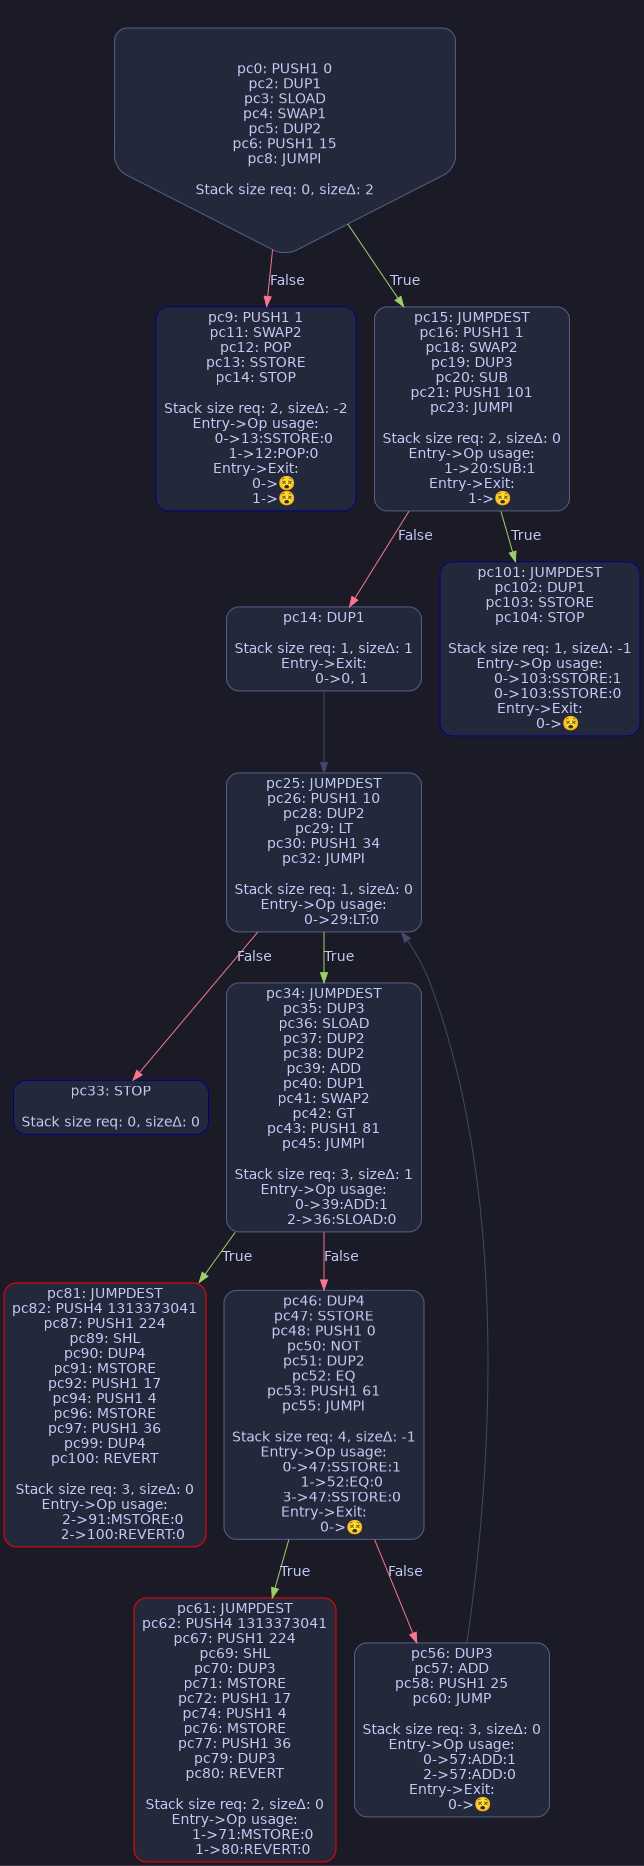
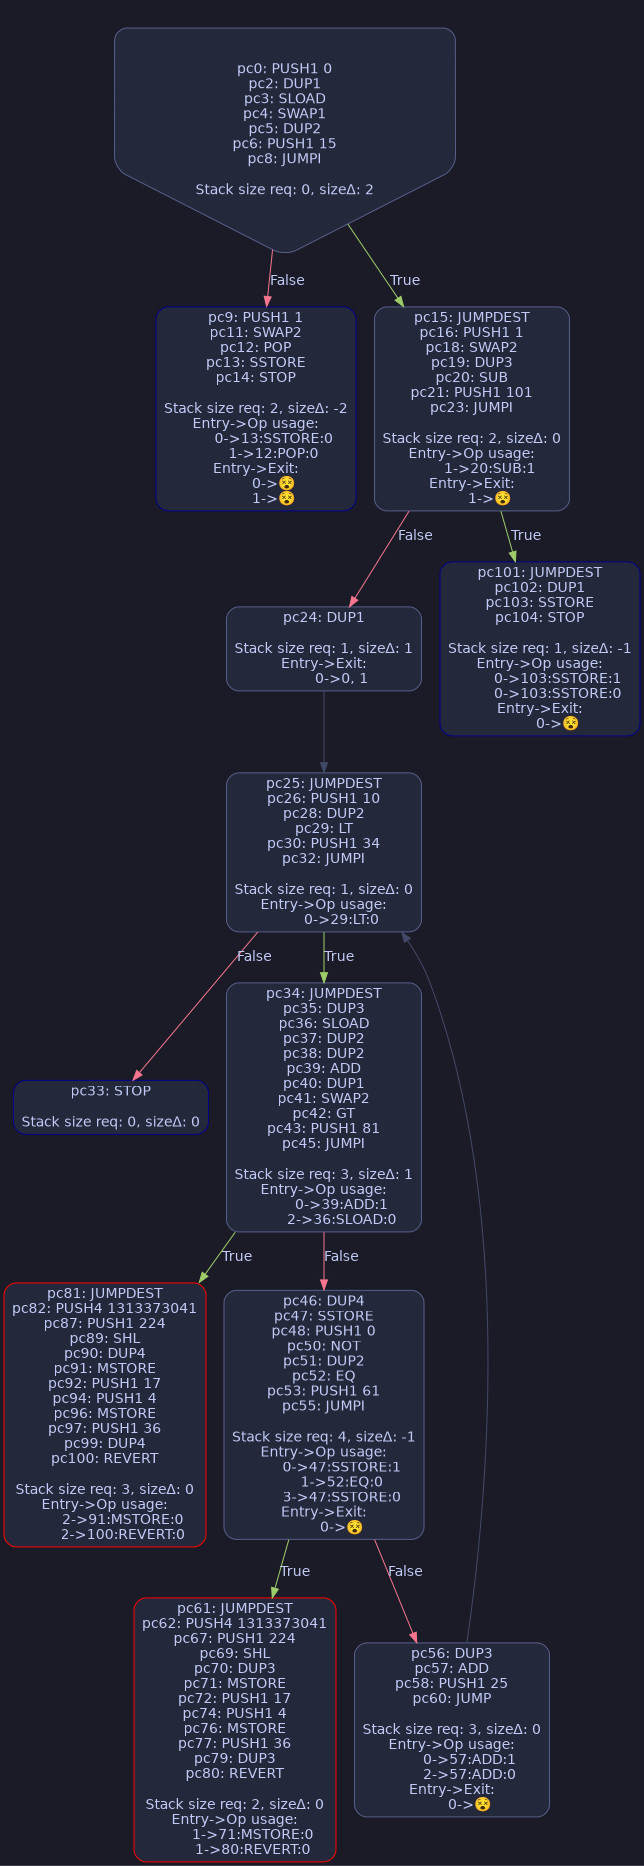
(324, 649) -> (324, 649)
